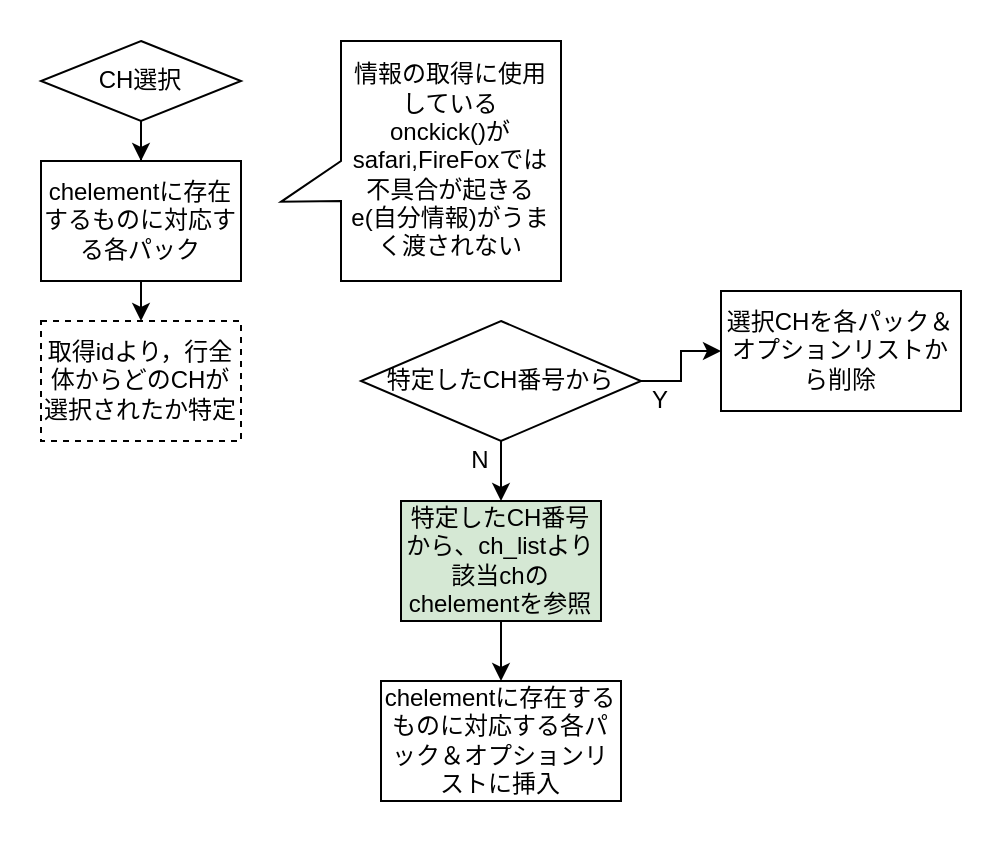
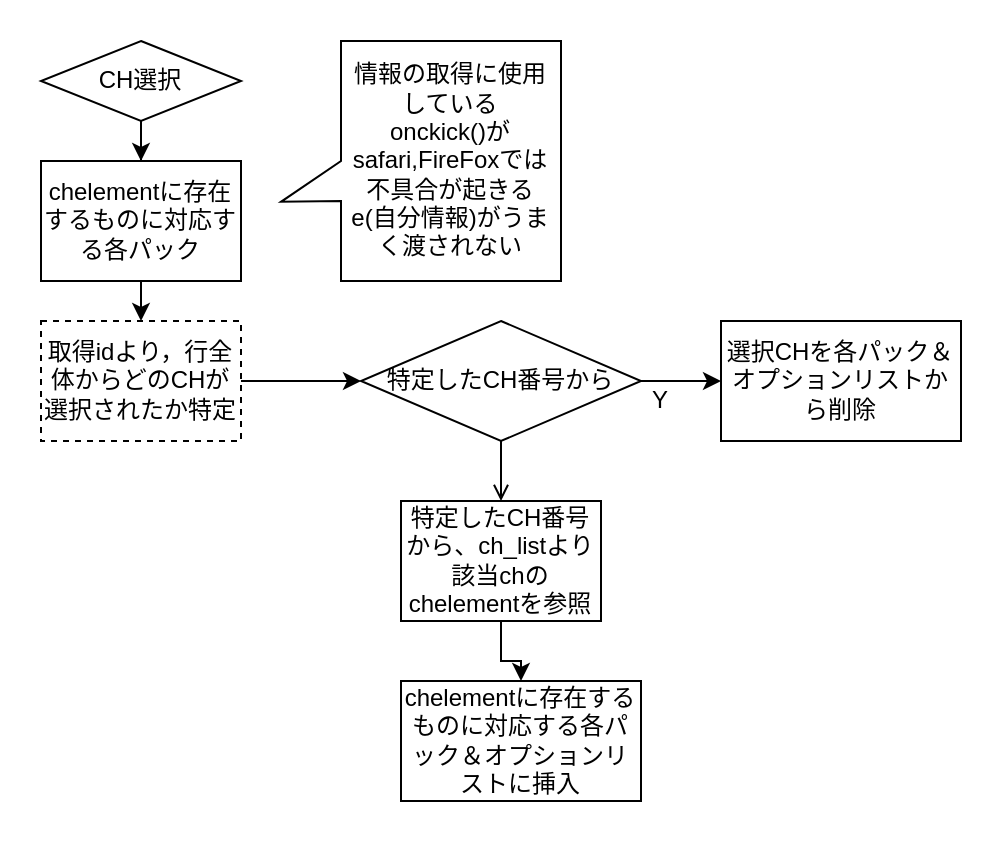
(841, 351) -> (841, 381)
none -> (294, 381)
(481, 461) -> none
(501, 486) -> (501, 489)
(501, 561) -> (501, 561)
(501, 741) -> (521, 741)
